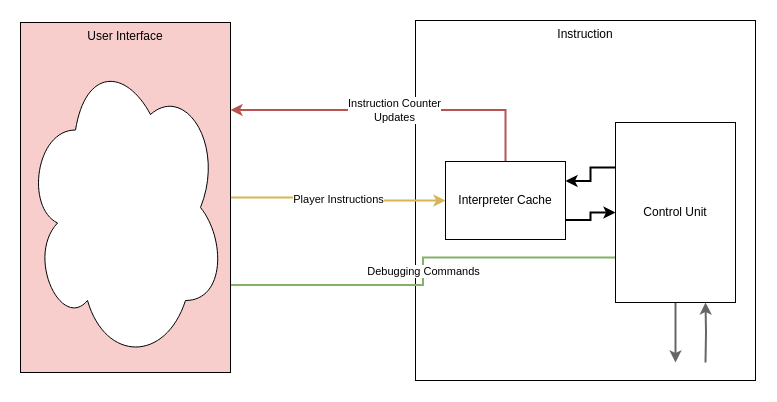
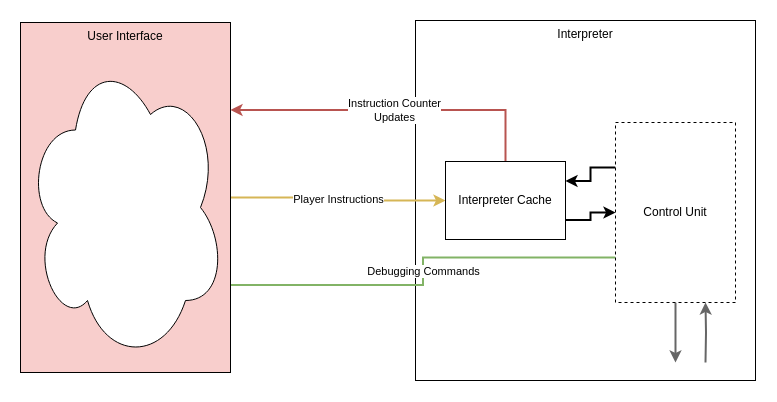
(586, 35) -> (586, 35)
(676, 213) -> (676, 213)
